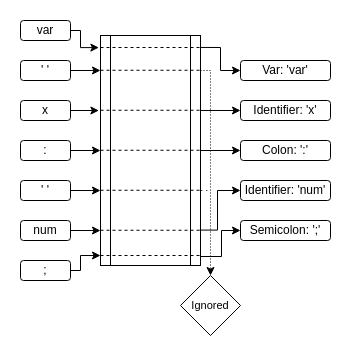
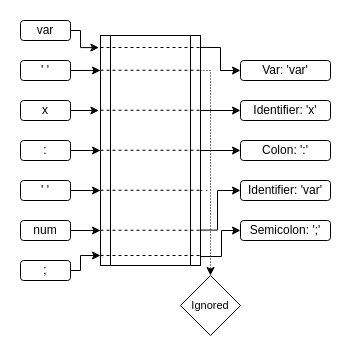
(286, 191) -> (286, 191)
